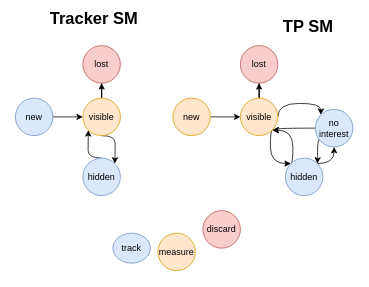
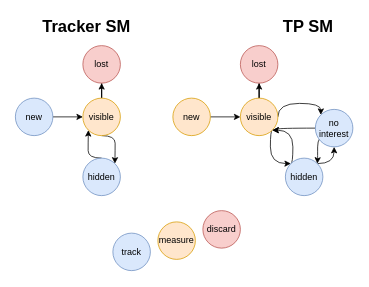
(94, 19) -> (87, 27)
(132, 248) -> (132, 252)
(177, 252) -> (177, 240)
